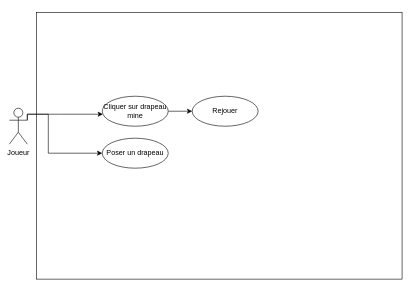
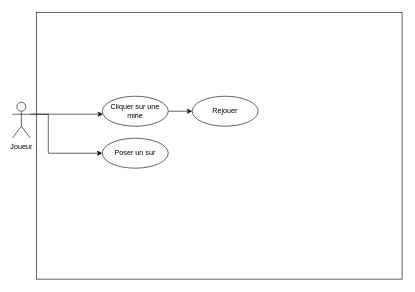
(135, 111) -> (135, 111)
(18, 126) -> (21, 120)
(135, 153) -> (135, 153)
